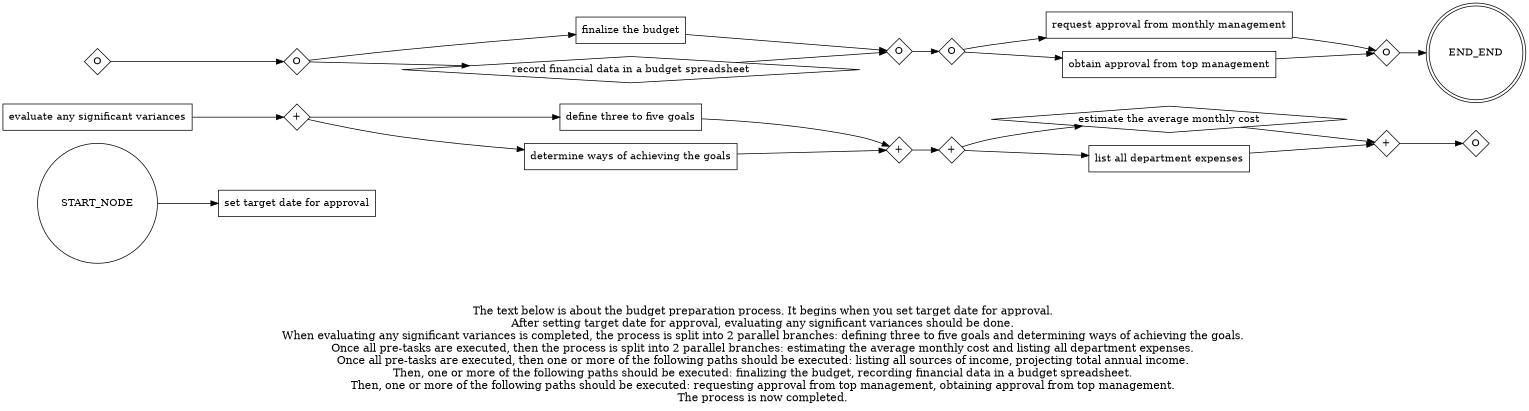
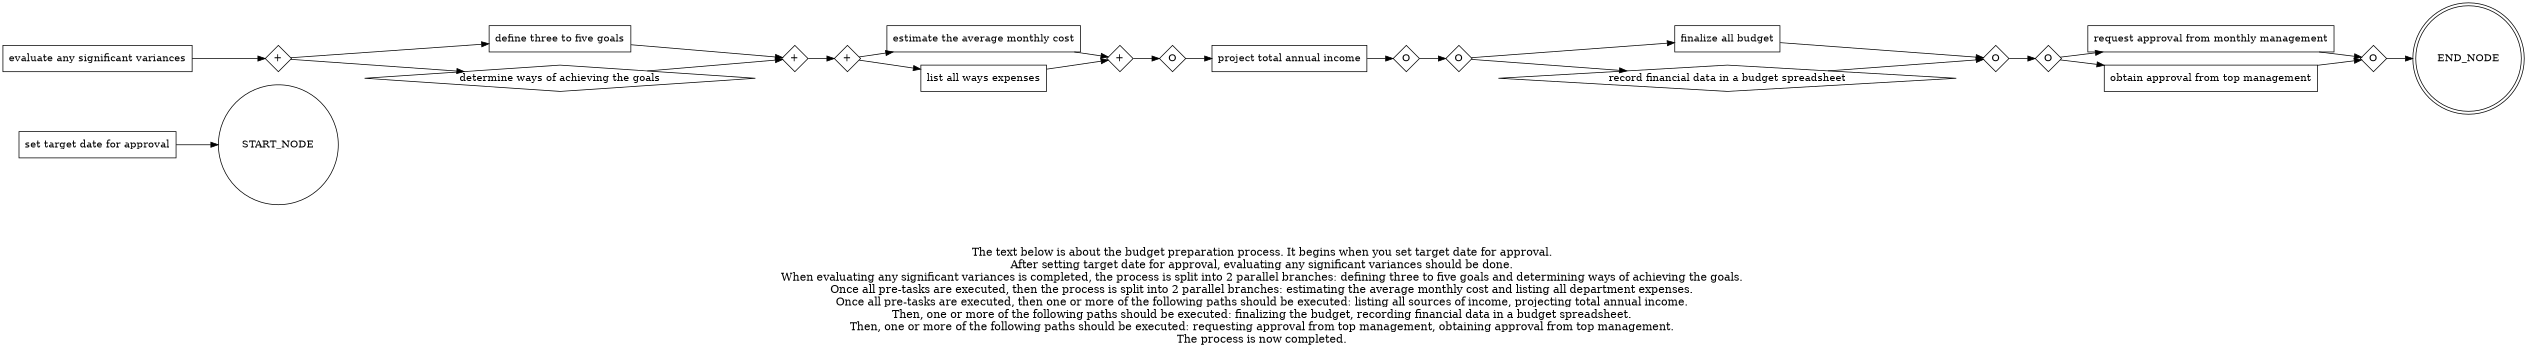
(631, 30) -> (1727, 39)
(1476, 53) -> (2469, 59)
none -> (1289, 59)
(1169, 119) -> (984, 39)
(631, 157) -> (560, 78)
(1169, 159) -> (984, 78)
(184, 203) -> (193, 145)
